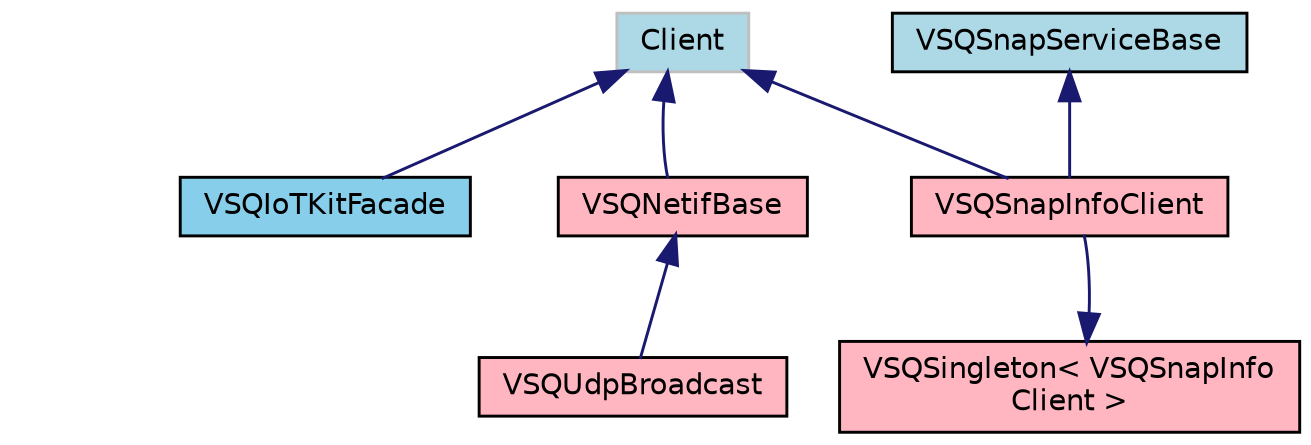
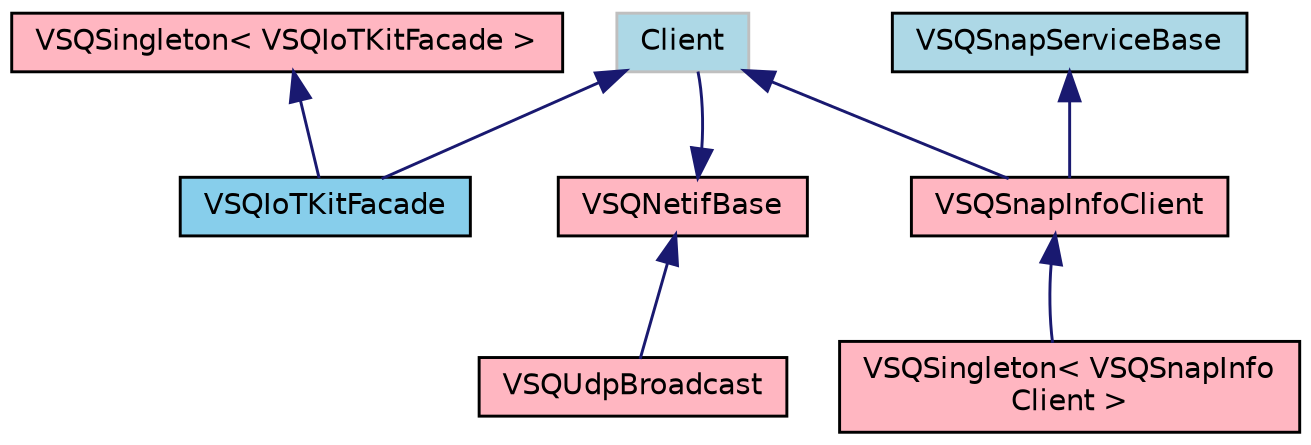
none -> (287, 42)
(663, 140) -> (702, 110)
(1089, 274) -> (1050, 303)
